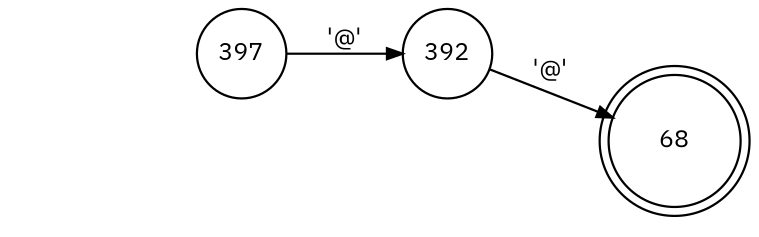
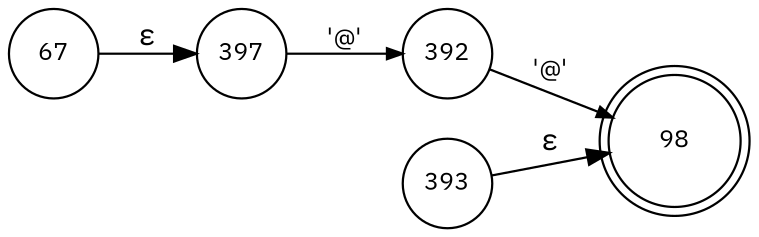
none -> (54, 54)
(675, 141) -> (675, 141)
none -> (447, 183)
